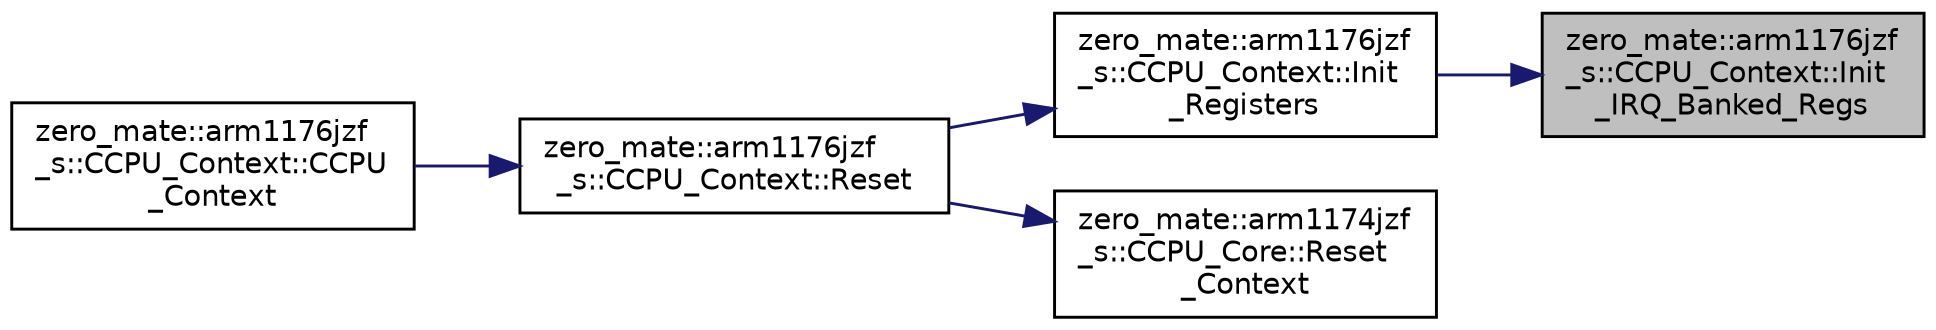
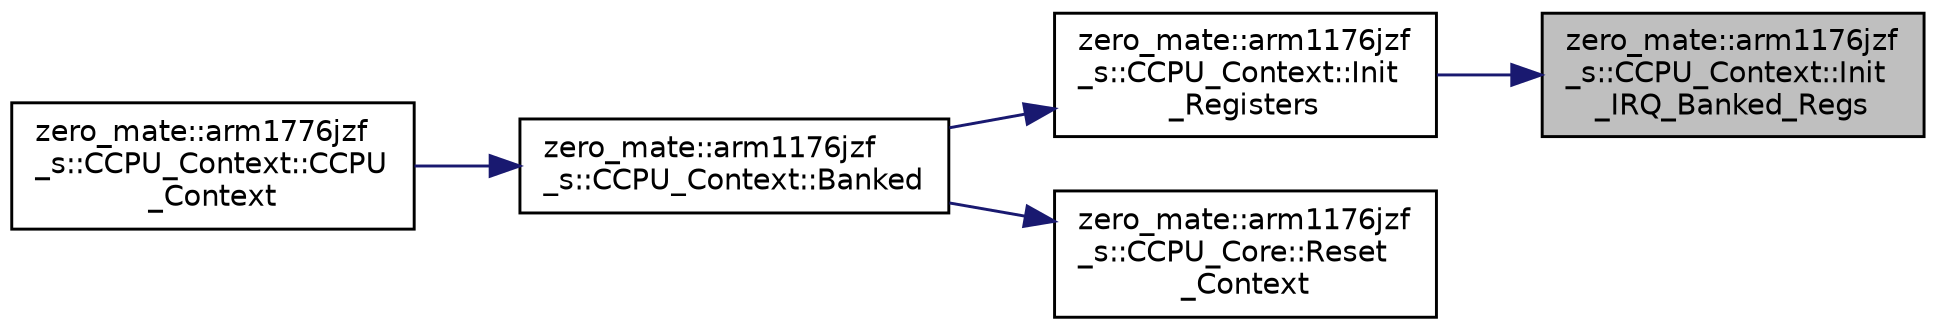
(213, 166) -> (213, 166)
(734, 166) -> (734, 166)
(1246, 254) -> (1246, 254)
